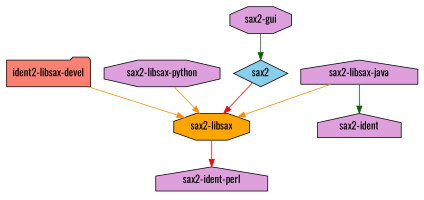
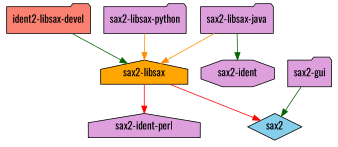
(261, 20) -> (310, 73)
(162, 73) -> (145, 20)
(359, 73) -> (237, 20)
(241, 95) -> (212, 101)
(133, 101) -> (96, 47)
(212, 127) -> (144, 73)
(359, 127) -> (238, 73)
